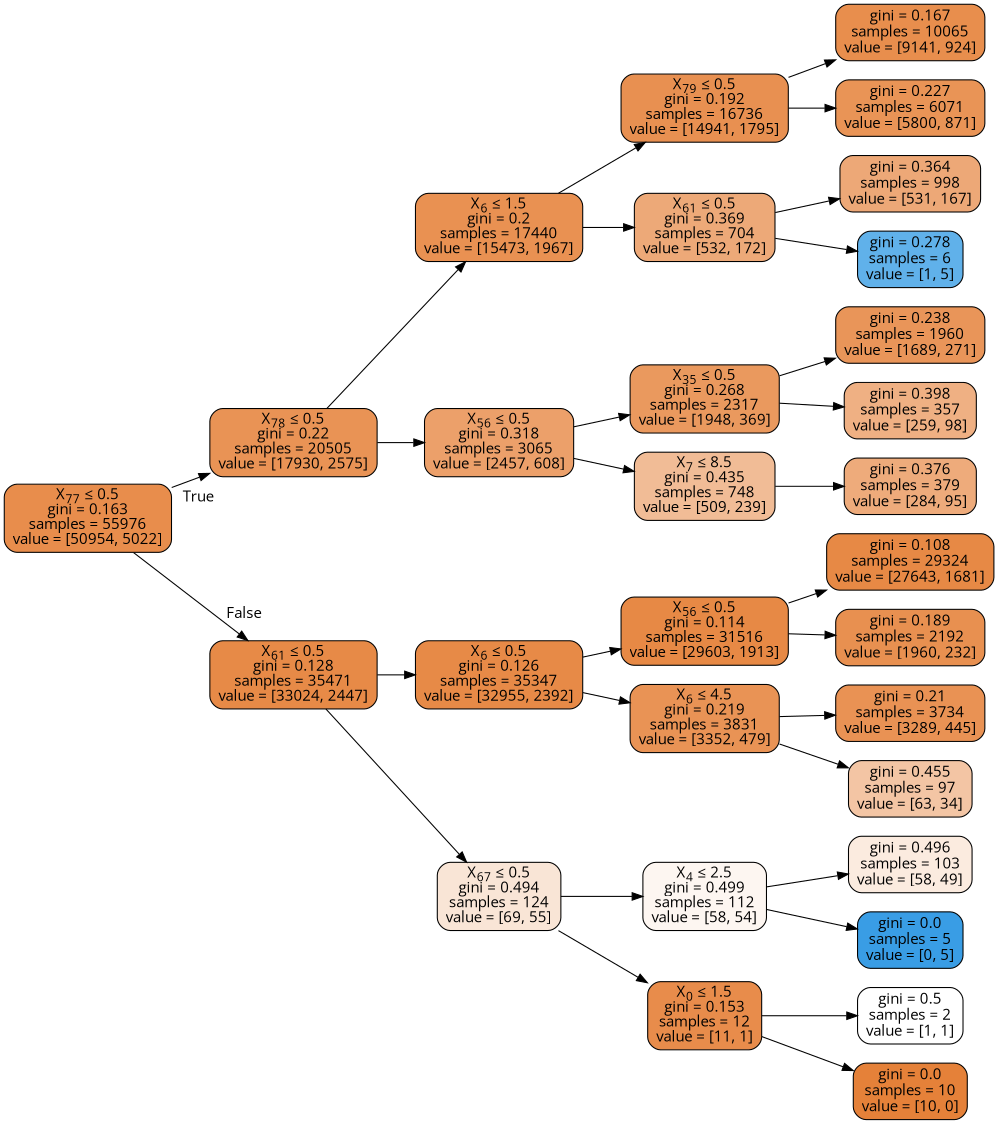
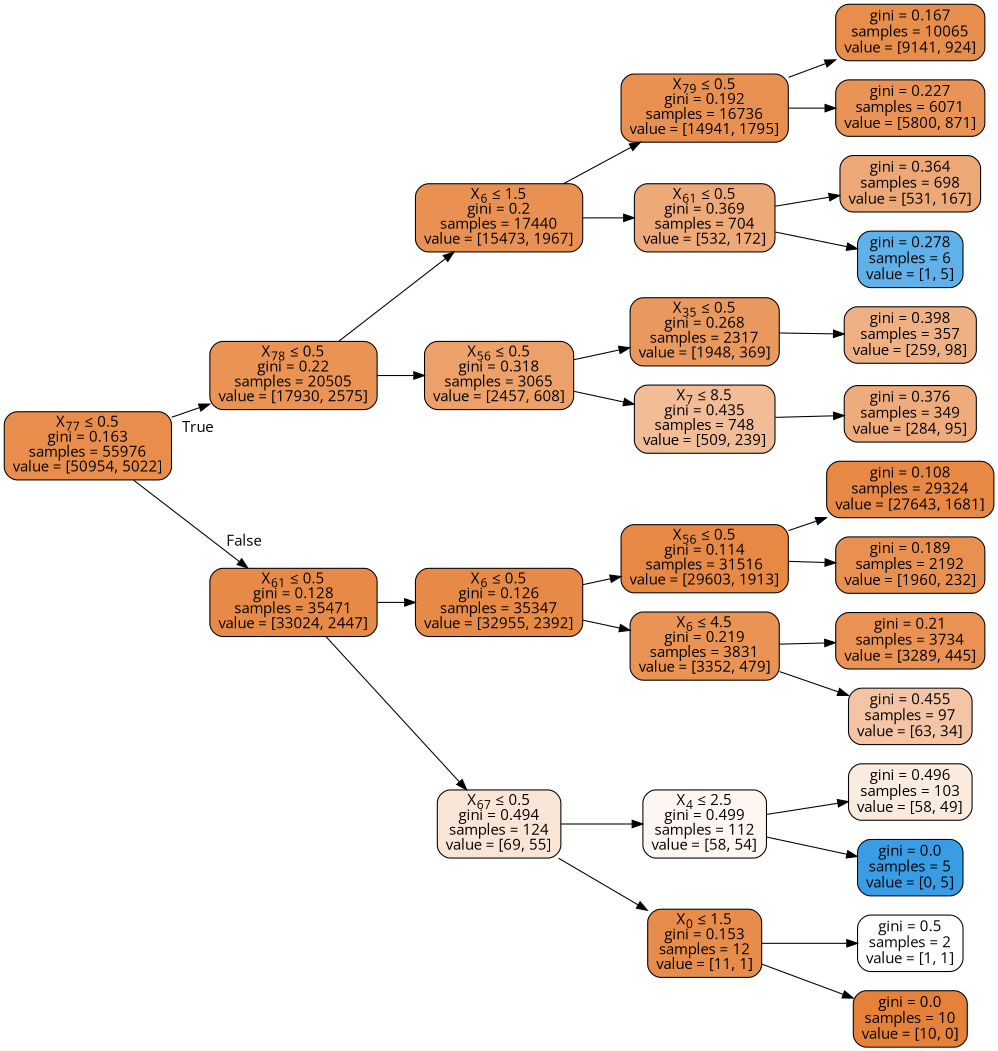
(910, 183) -> (910, 183)
(910, 335) -> none
(910, 486) -> (910, 413)
